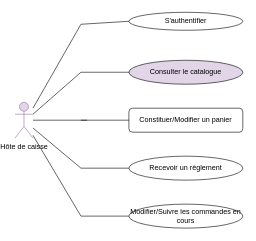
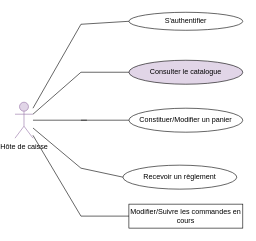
(186, 120) -> (186, 120)
(186, 168) -> (180, 177)
(186, 216) -> (186, 216)
